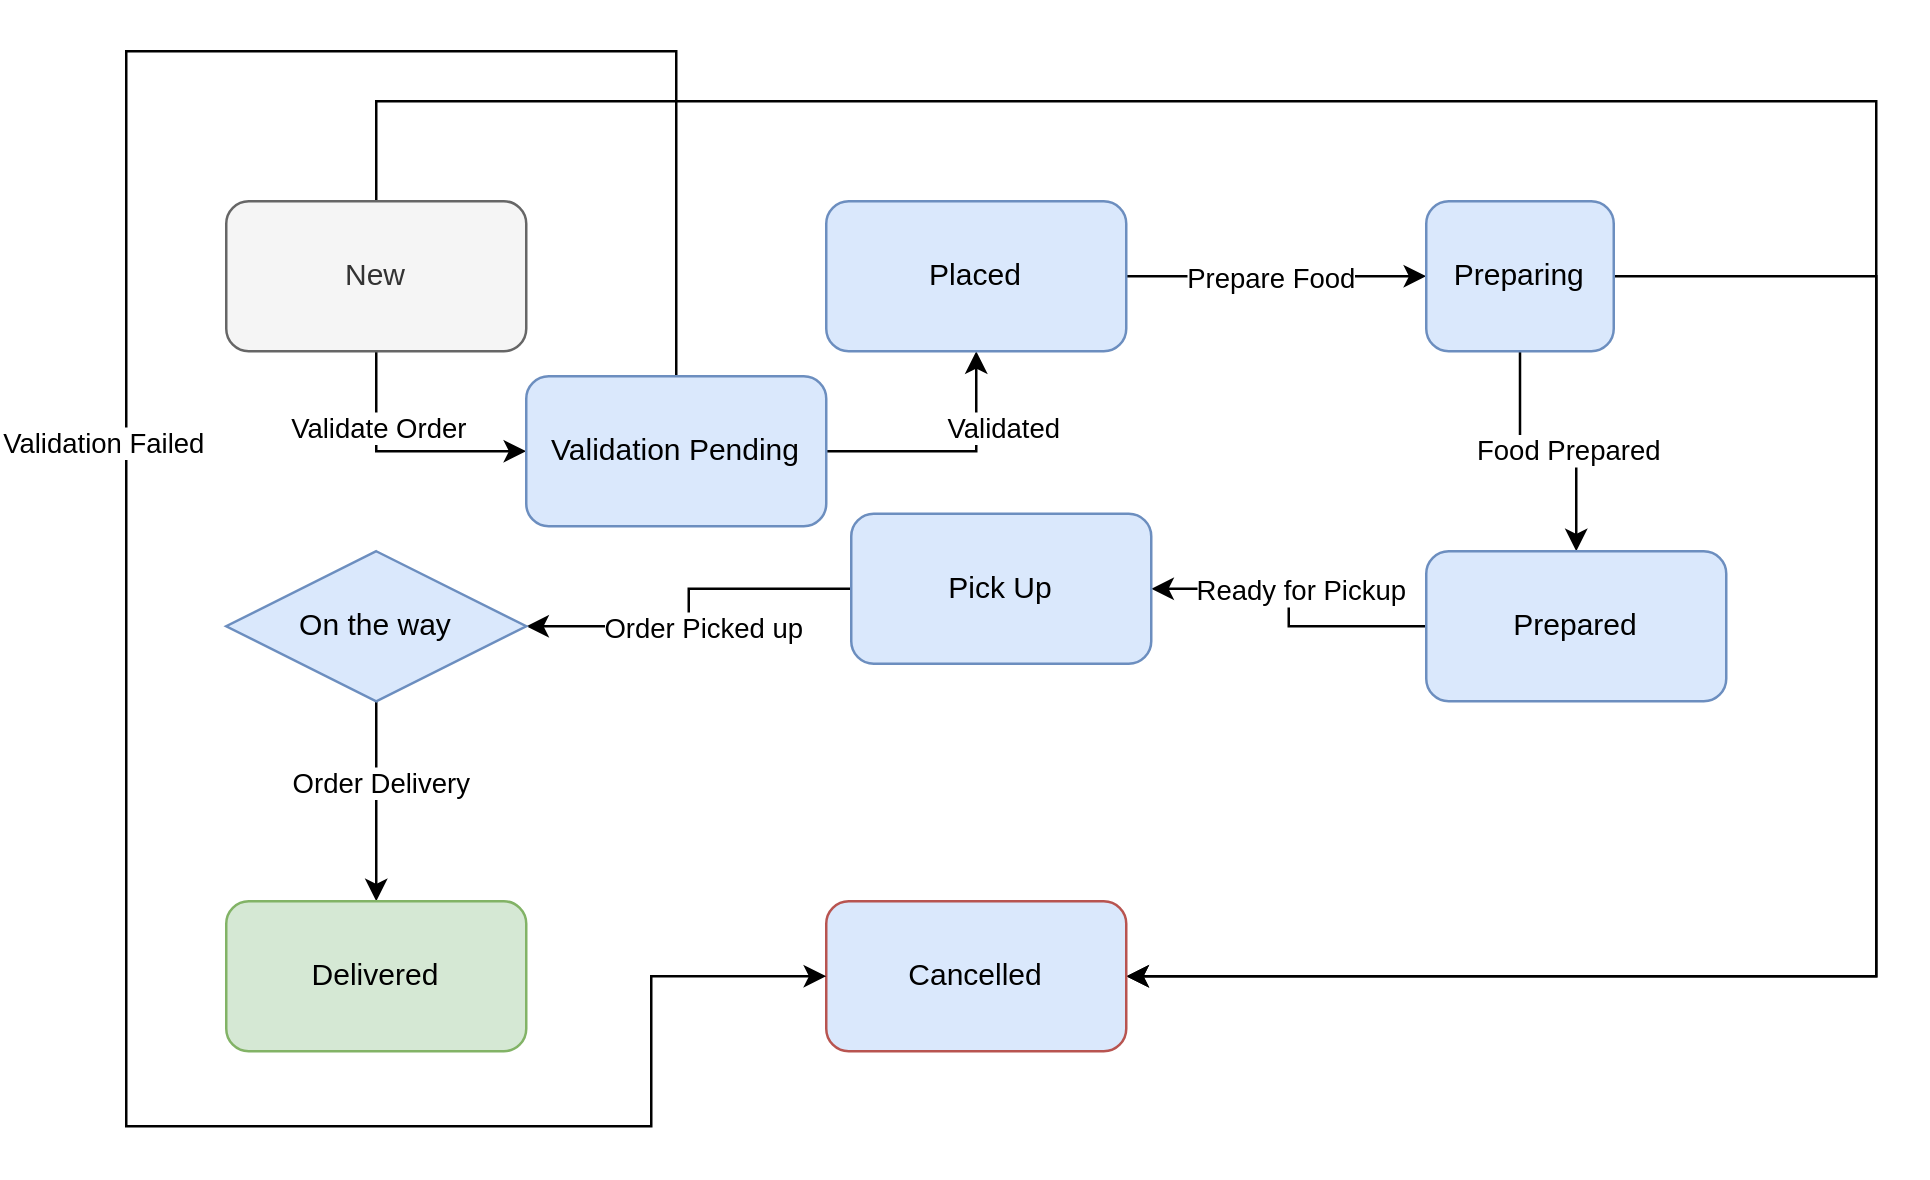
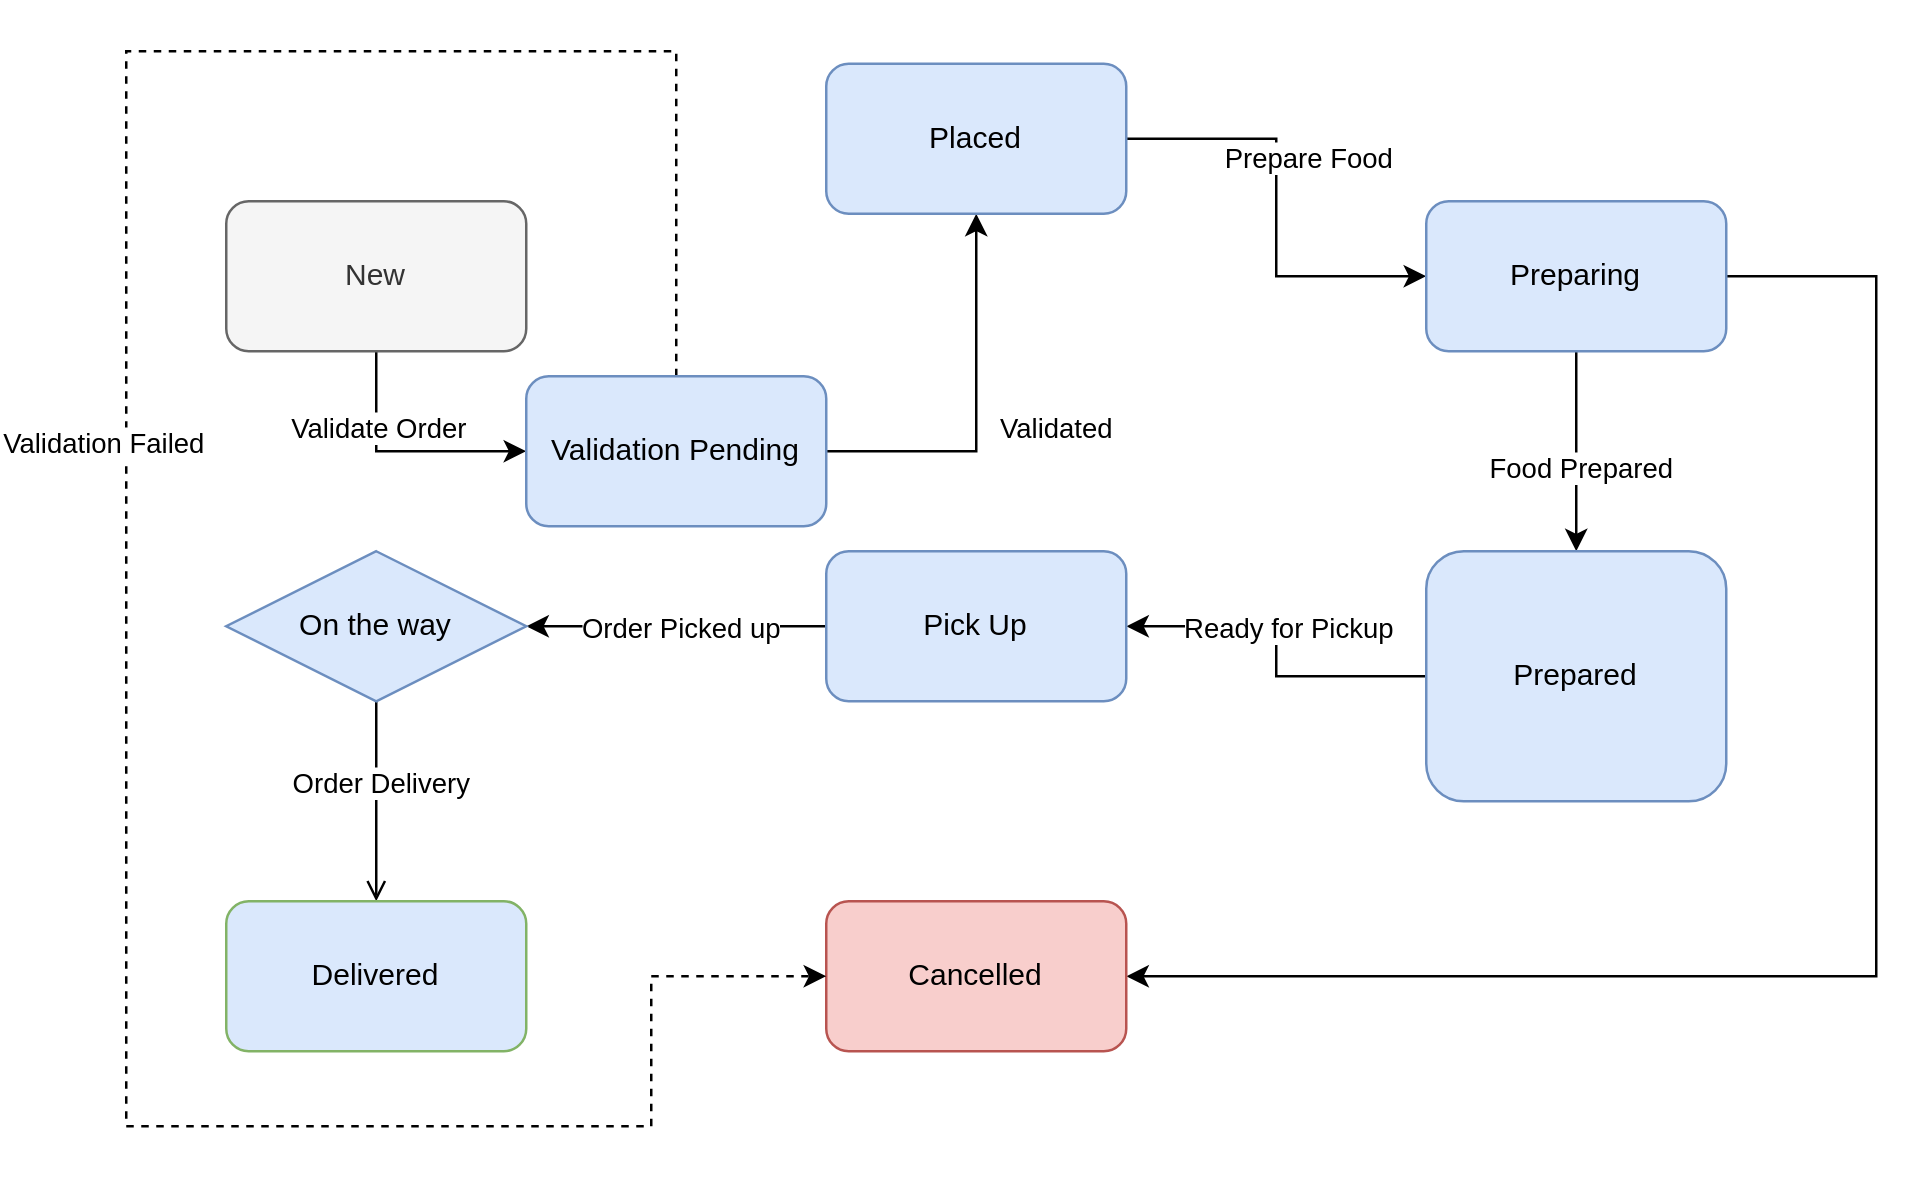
(1363, 101) -> none
(976, 276) -> (976, 139)
(1520, 276) -> (1576, 276)
(1001, 589) -> (976, 626)
(1576, 626) -> (1576, 676)
(376, 883) -> (376, 887)
(376, 976) -> (376, 976)
(976, 976) -> (976, 976)
(207, 1126) -> (207, 1126)
